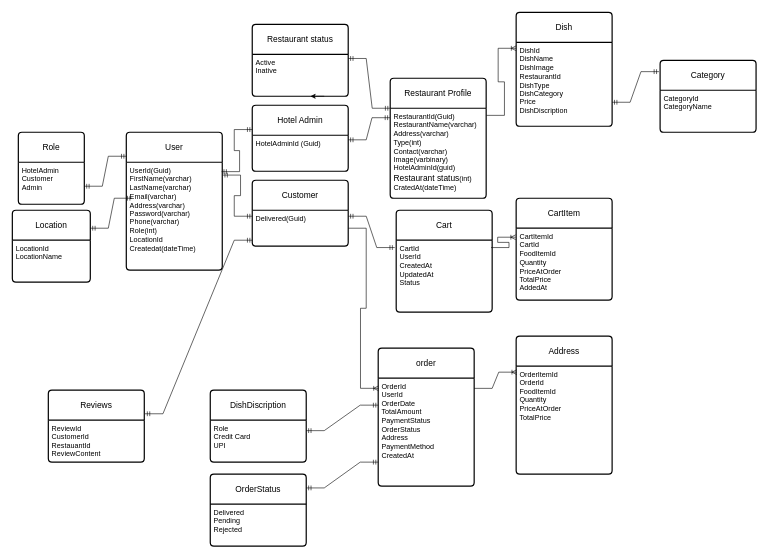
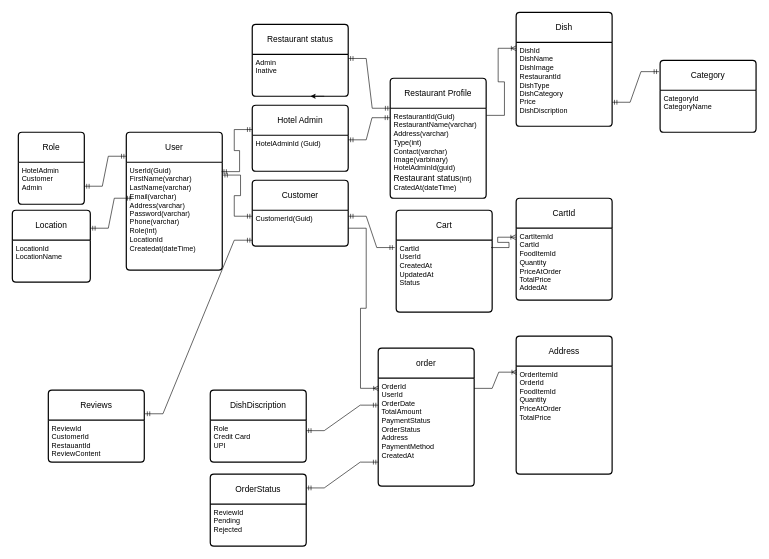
(269, 67) -> (269, 67)
(564, 213) -> (564, 213)
(283, 219) -> (287, 219)
(230, 521) -> (230, 521)
